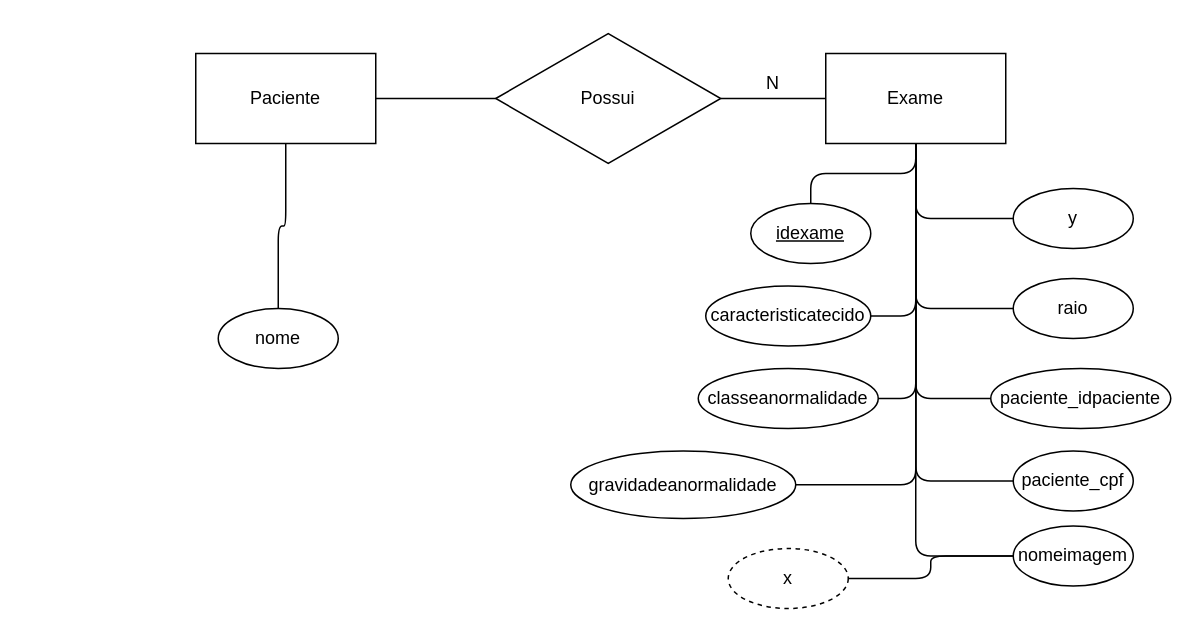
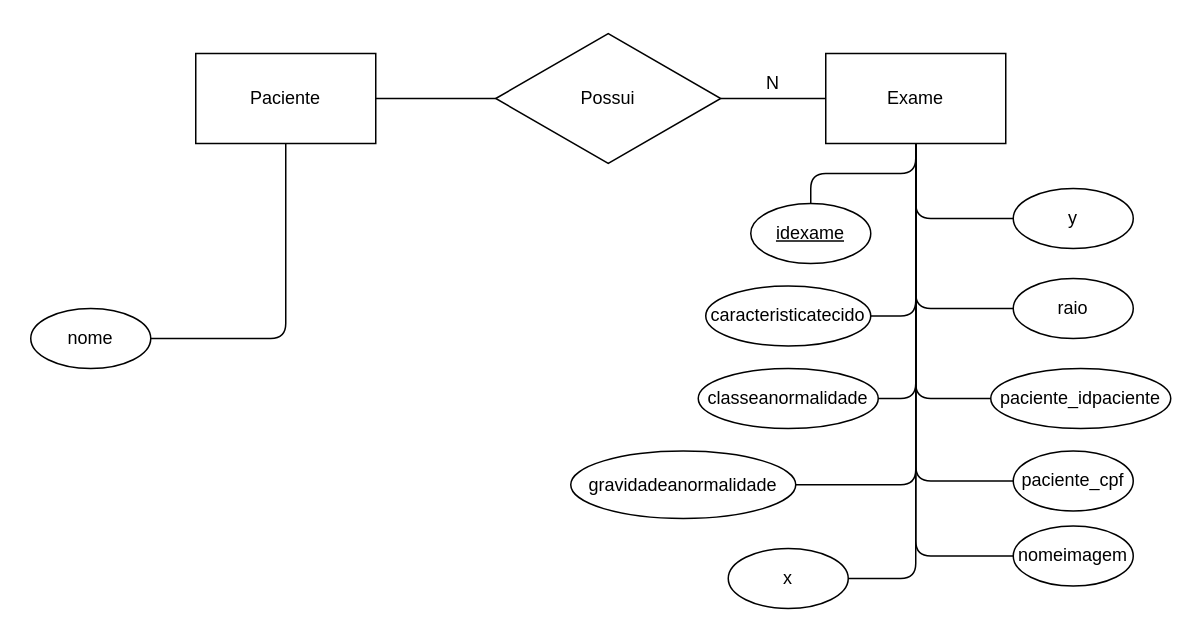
(278, 338) -> (91, 338)
(923, 577) -> (915, 567)
(788, 578) -> (788, 578)
